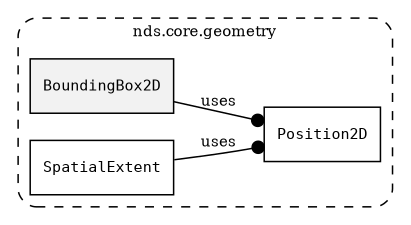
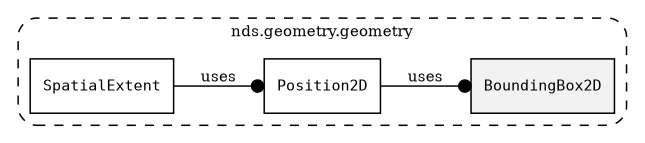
(205, 32) -> (322, 32)
(213, 110) -> (420, 86)
